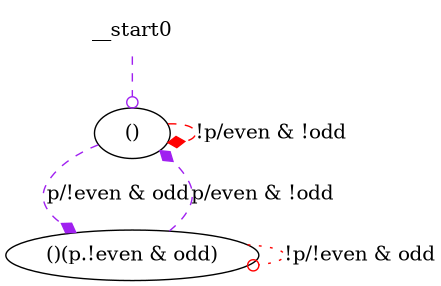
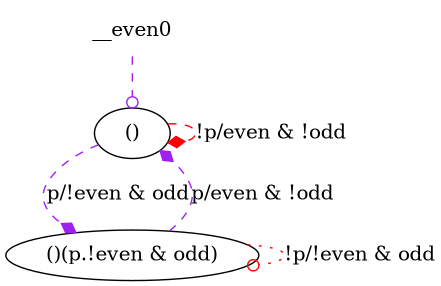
(132, 31) -> (132, 31)
